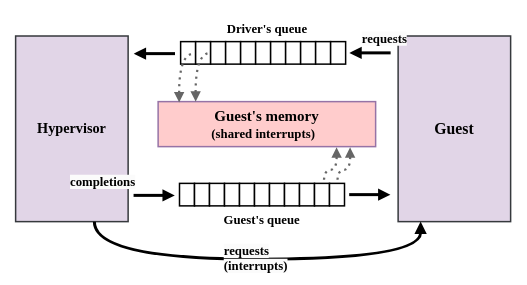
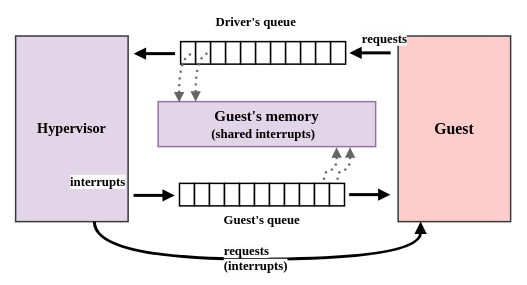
(267, 27) -> (256, 19)
(267, 124) -> (267, 124)
(454, 129) -> (454, 129)
(99, 190) -> (99, 190)
